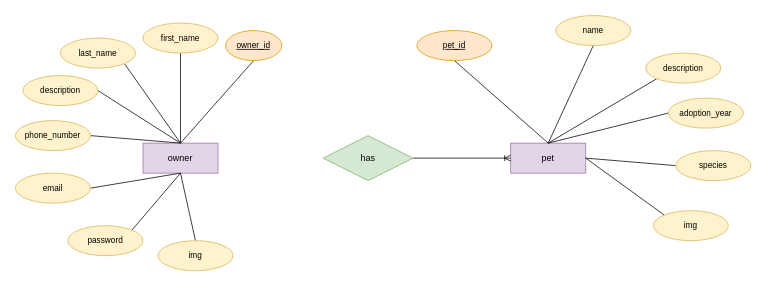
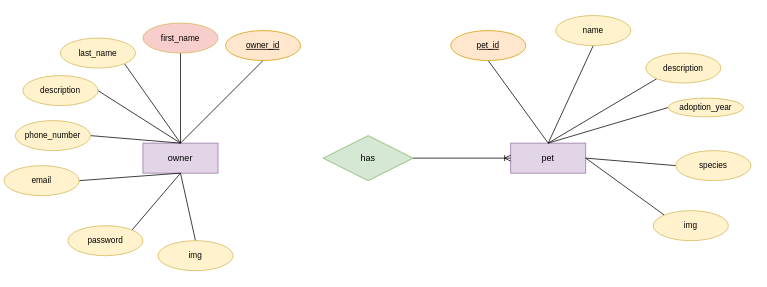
(180, 38) -> (180, 38)
(254, 45) -> (263, 45)
(454, 45) -> (488, 45)
(705, 113) -> (705, 107)
(53, 188) -> (42, 180)
